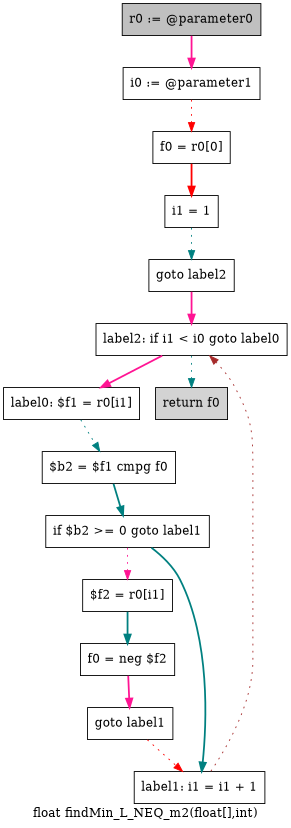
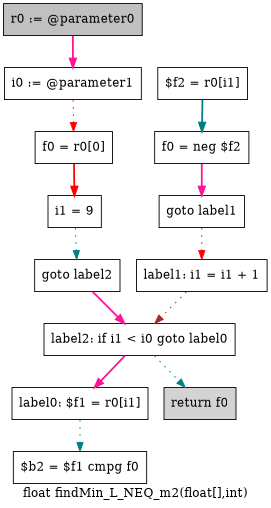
(192, 212) -> (75, 212)
(128, 532) -> none
